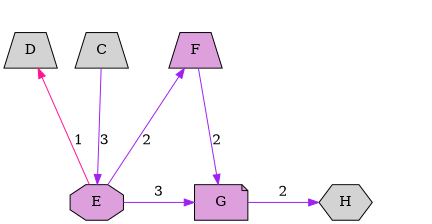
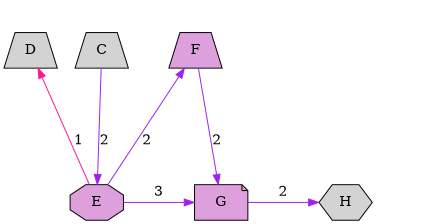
(105, 141) -> (105, 141)
